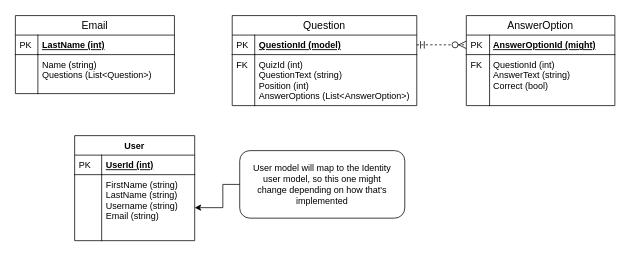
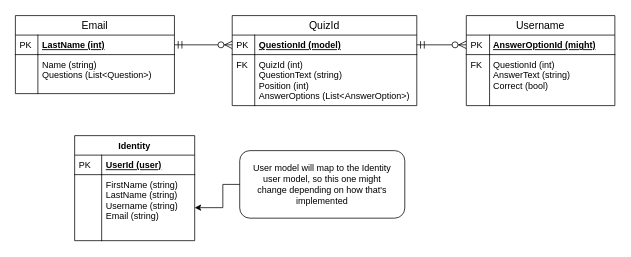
(324, 26) -> (324, 26)
(540, 26) -> (540, 26)
none -> (203, 45)
(441, 45) -> (441, 45)
(134, 146) -> (134, 146)
(134, 165) -> (137, 165)
